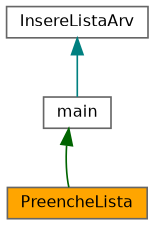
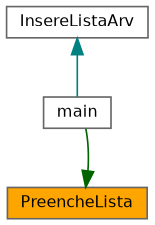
(66, 166) -> (88, 150)
